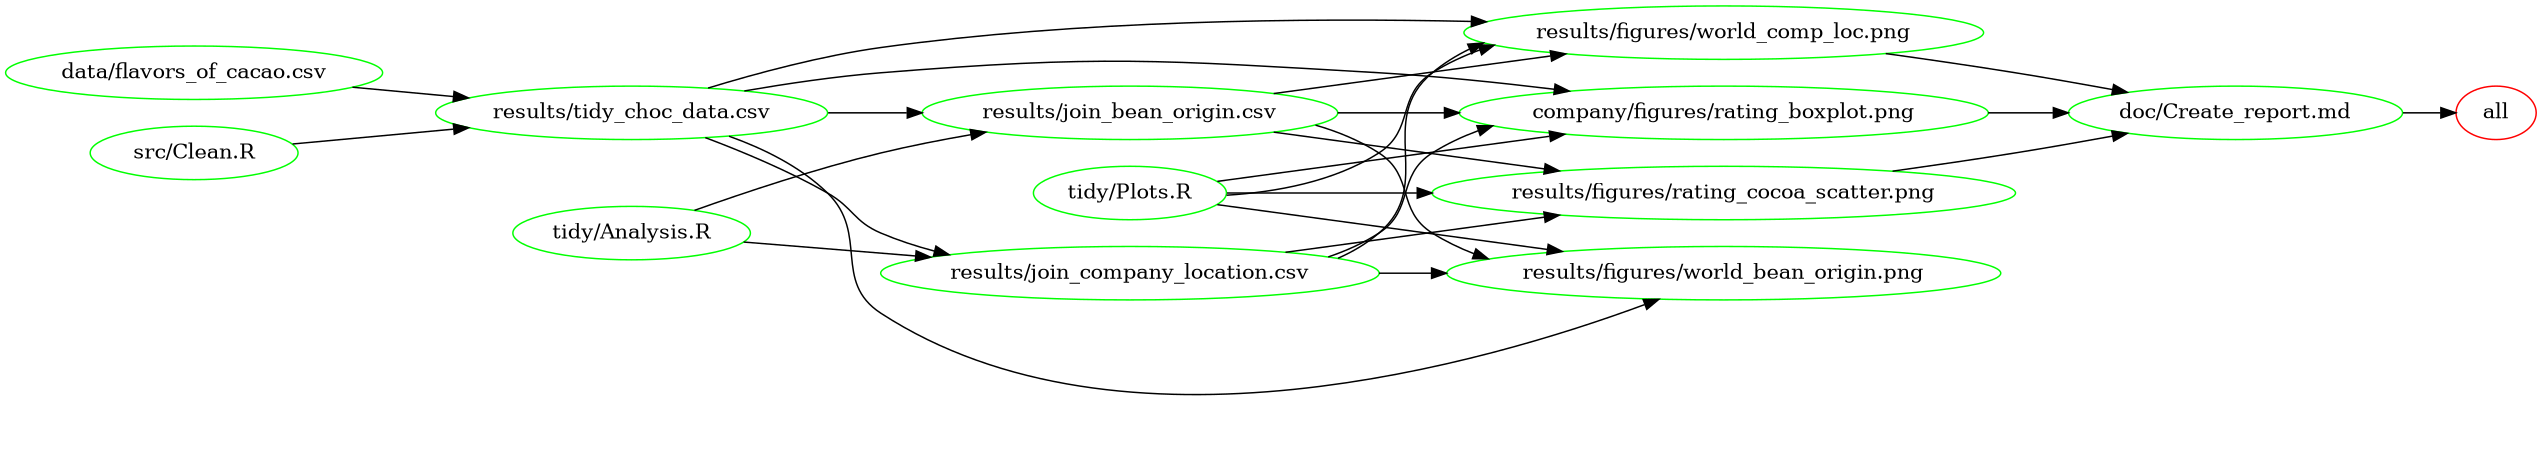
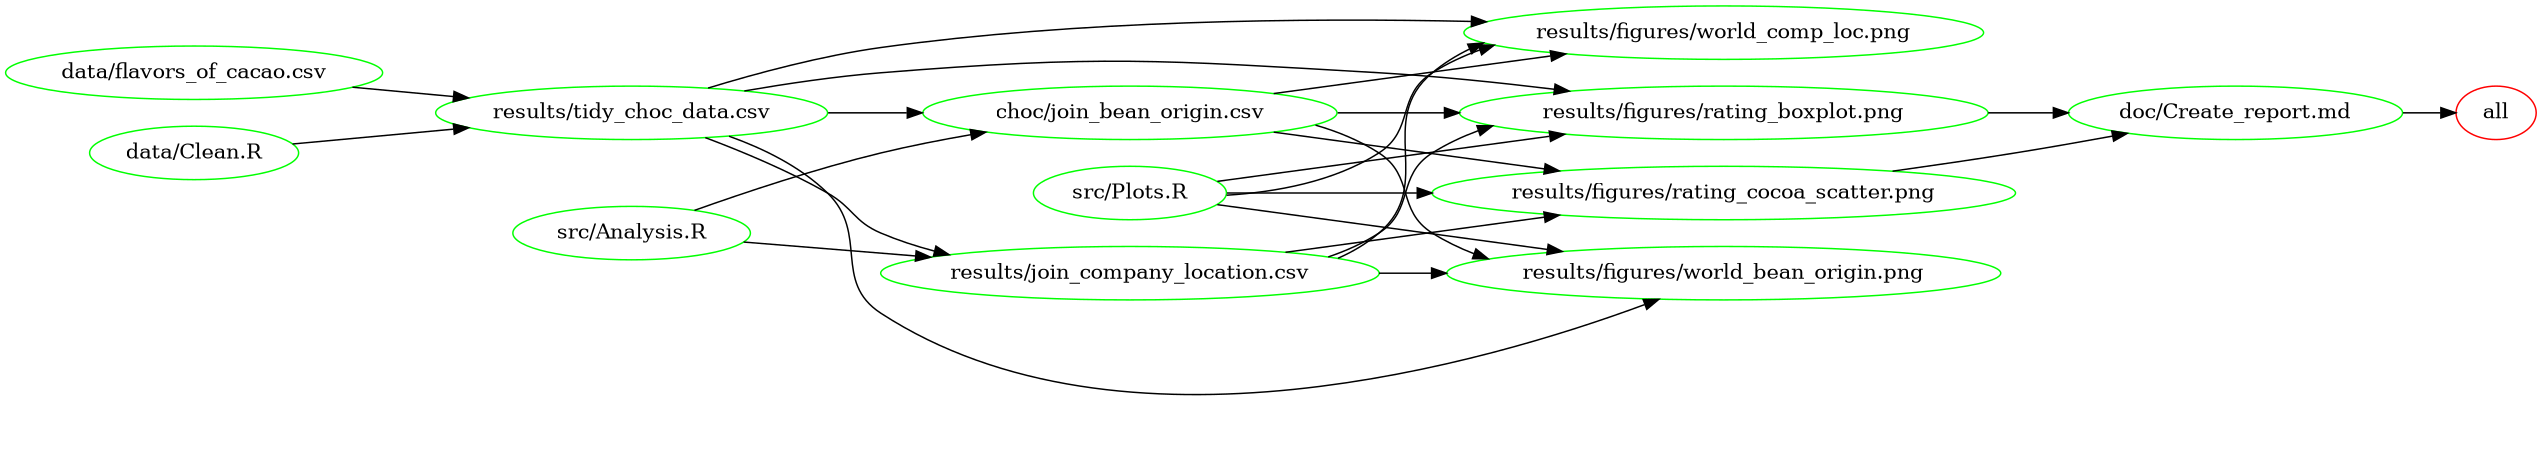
(1999, 70) -> none
(1130, 113) -> (1130, 113)
(1724, 113) -> (1724, 113)
(194, 153) -> (194, 153)
(1130, 193) -> (1130, 193)
(632, 233) -> (632, 233)
